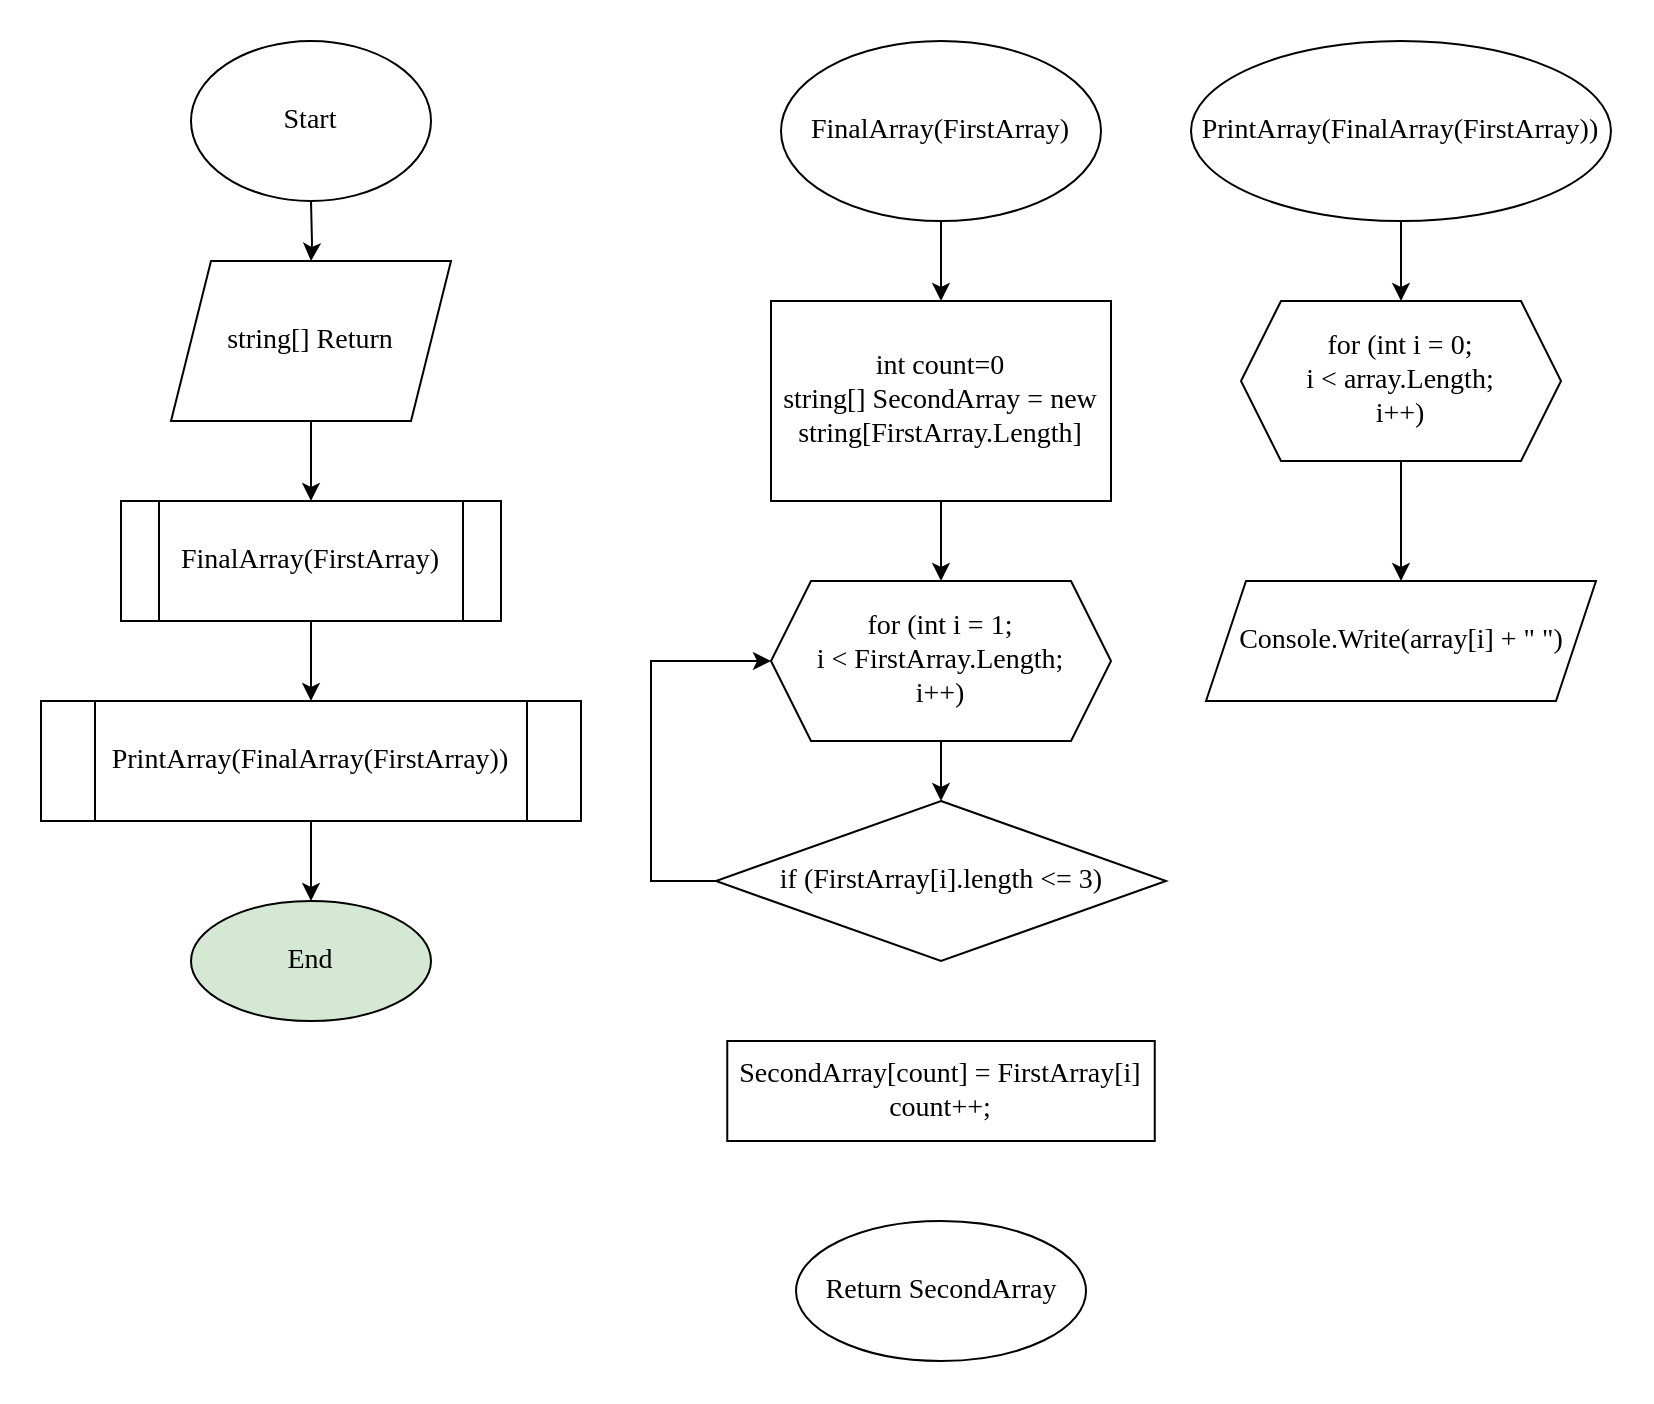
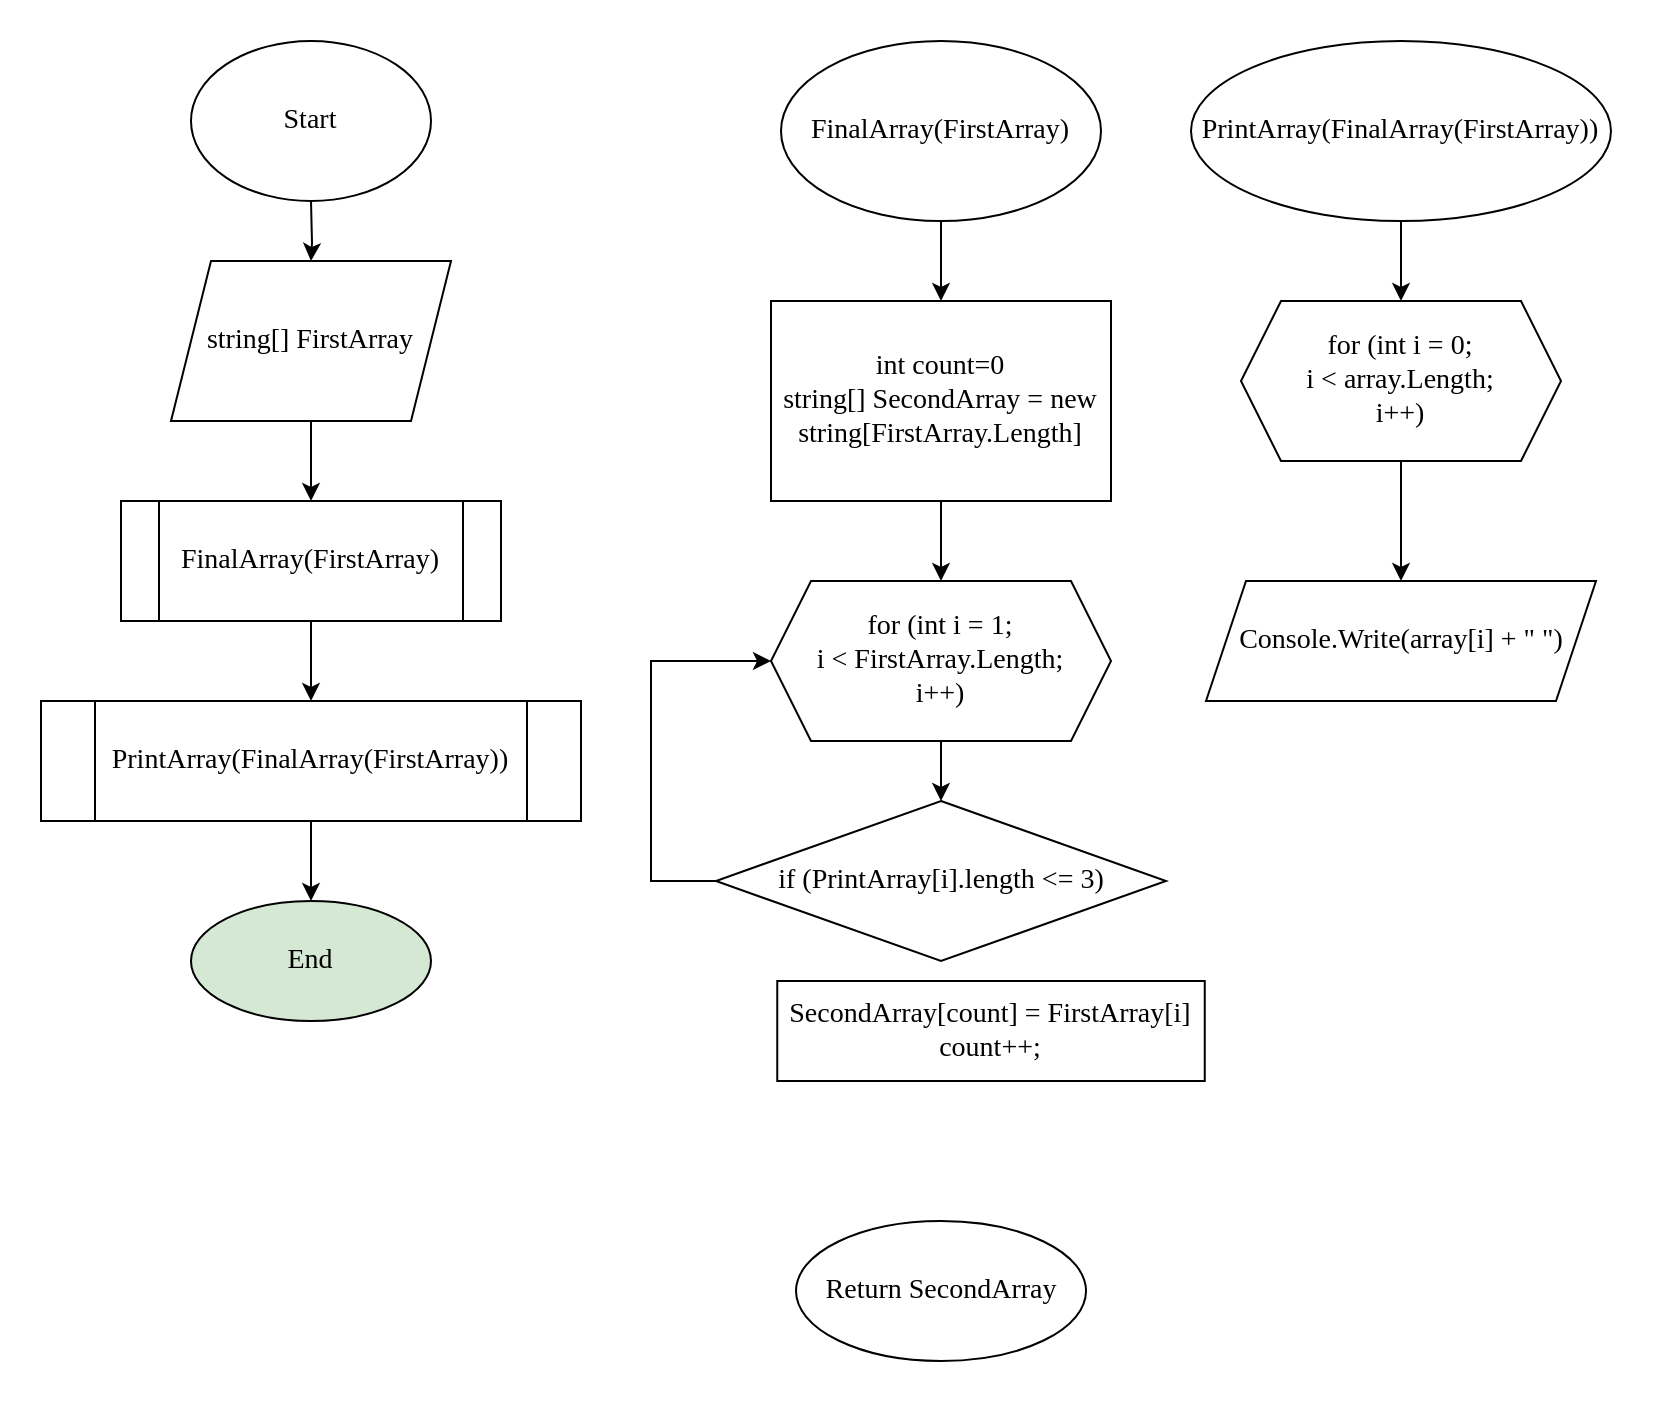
(311, 341) -> (311, 341)
(942, 881) -> (942, 881)
(941, 1091) -> (991, 1031)
